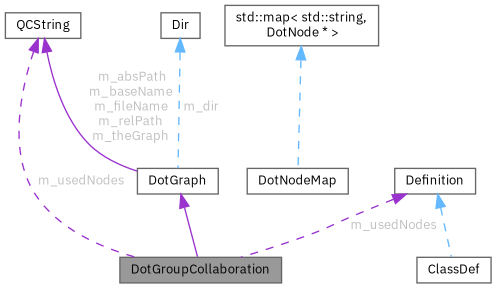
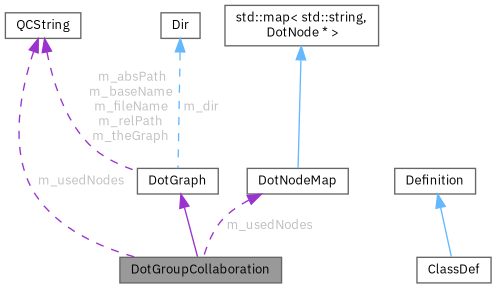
(299, 114) -> (299, 114)
(75, 126) -> (75, 126)
(318, 231) -> (219, 223)
(446, 232) -> (446, 232)
